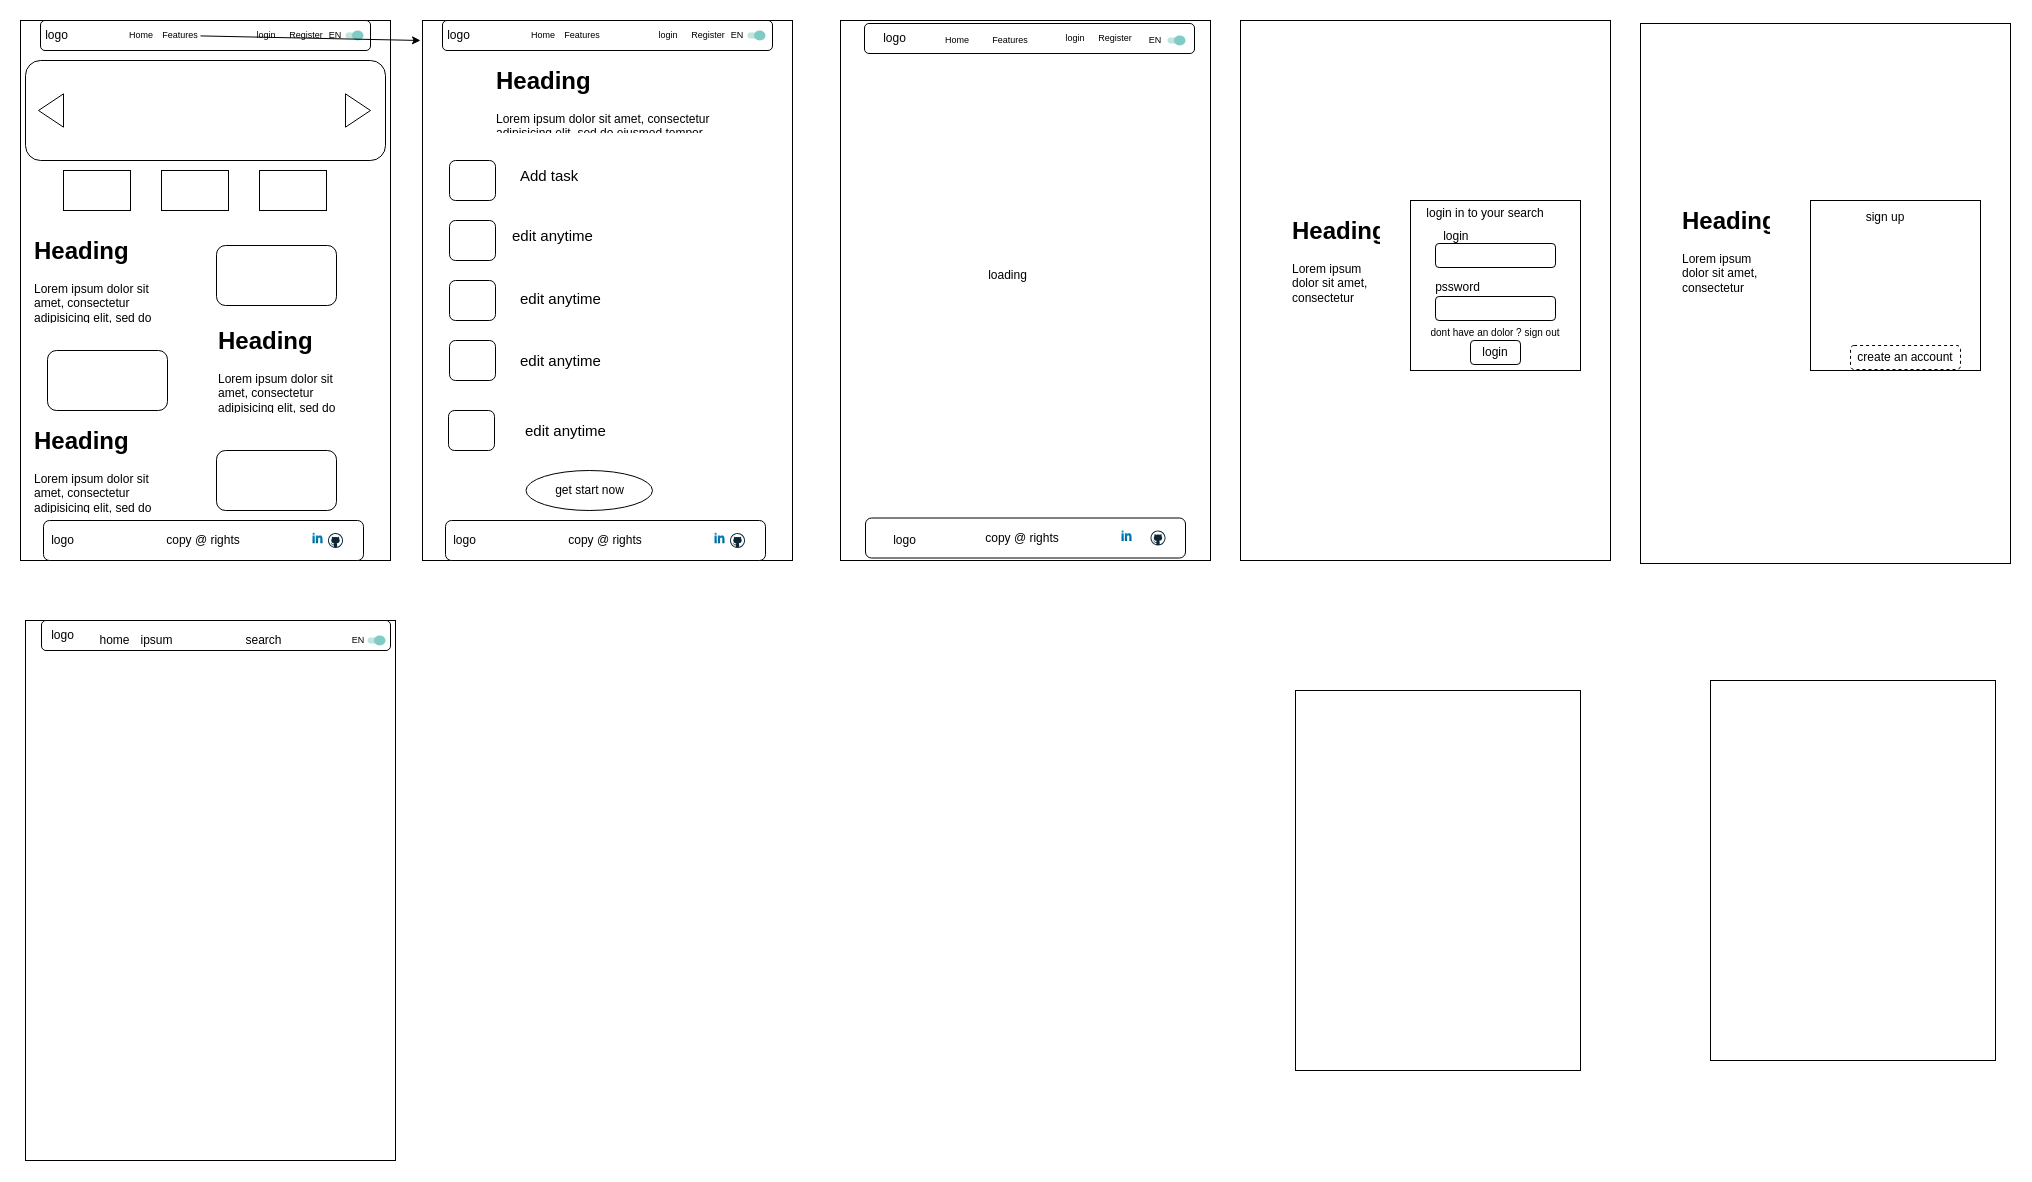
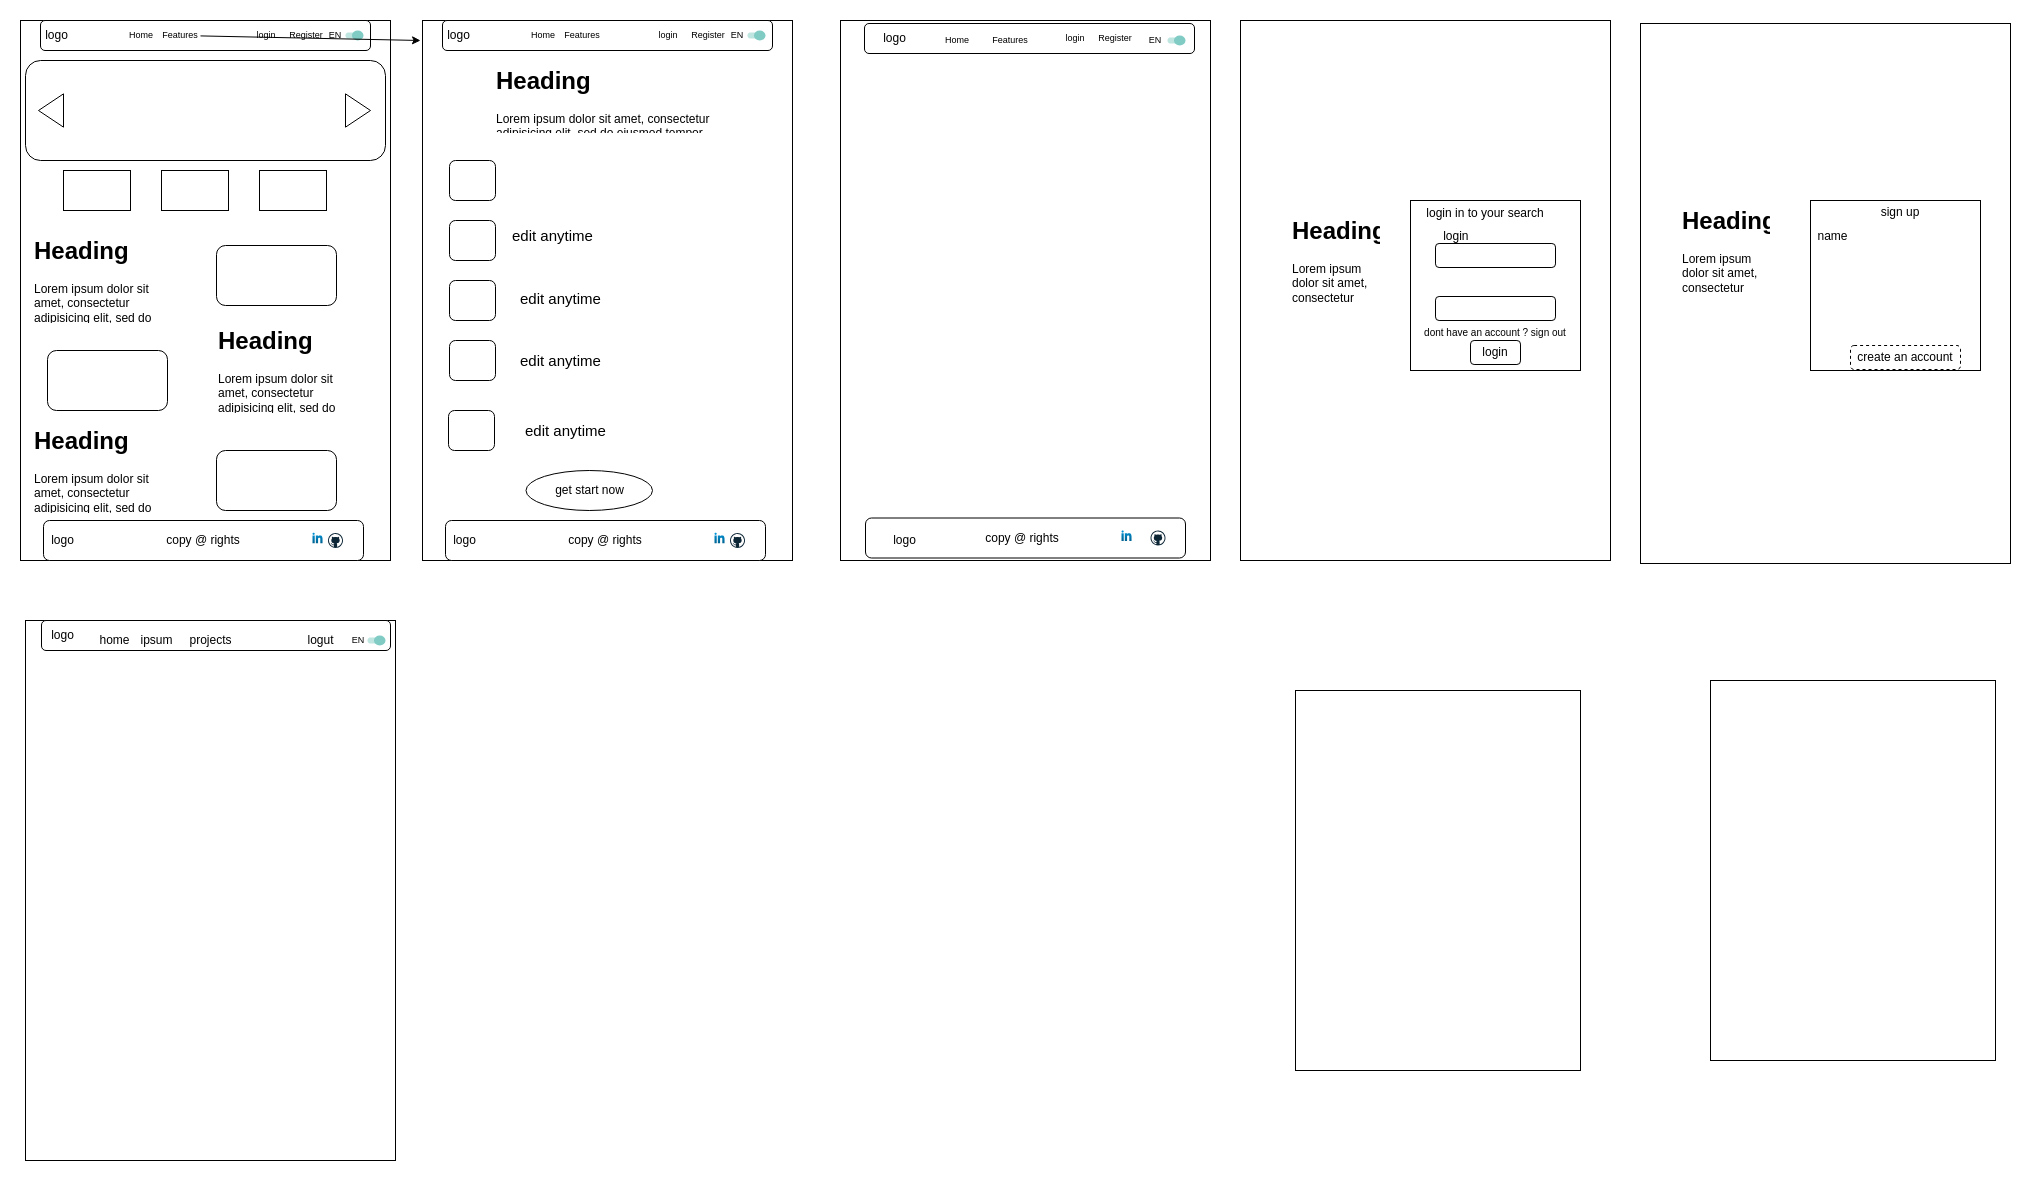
(583, 178) -> none
(1886, 218) -> (1901, 213)
none -> (1833, 237)
(1008, 276) -> none
(1458, 288) -> none
(1496, 333) -> (1496, 333)
none -> (211, 641)
(264, 641) -> none
none -> (321, 641)
